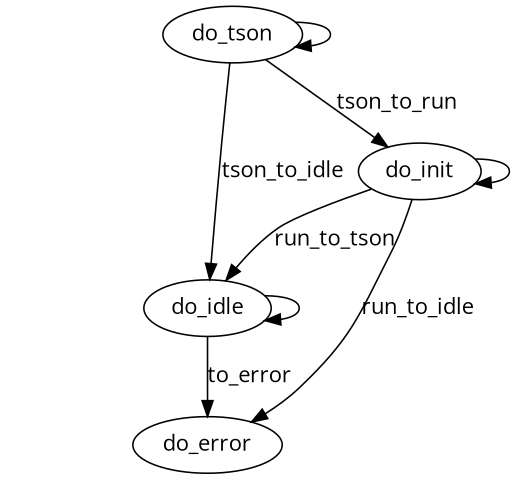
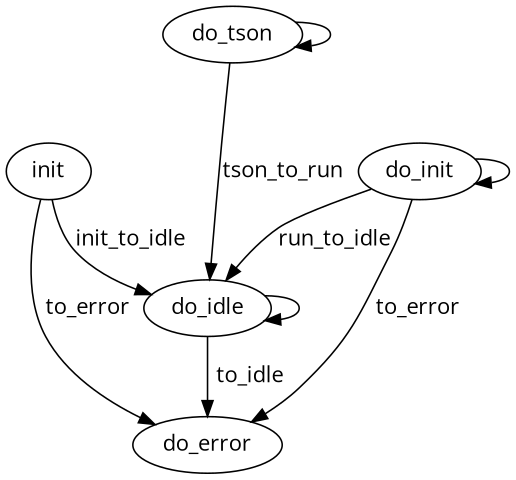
(320, 99) -> none
none -> (49, 171)
(283, 171) -> (283, 171)
(335, 240) -> (335, 240)
(418, 308) -> (418, 308)
(250, 377) -> (250, 377)
